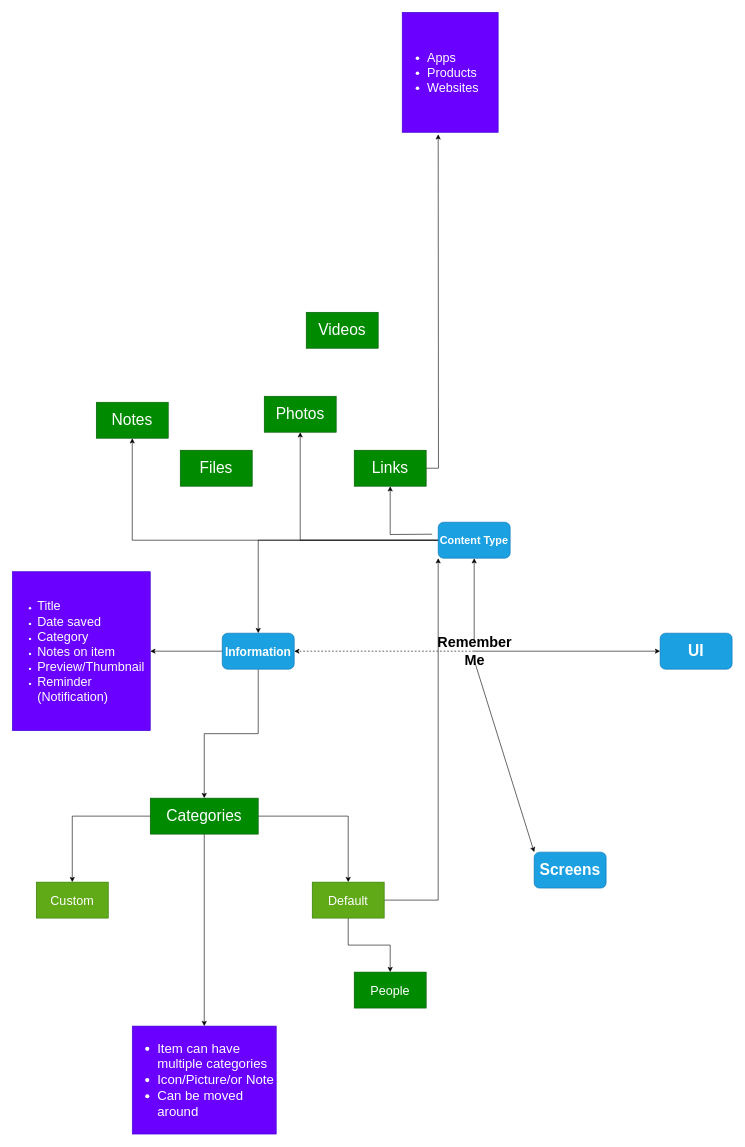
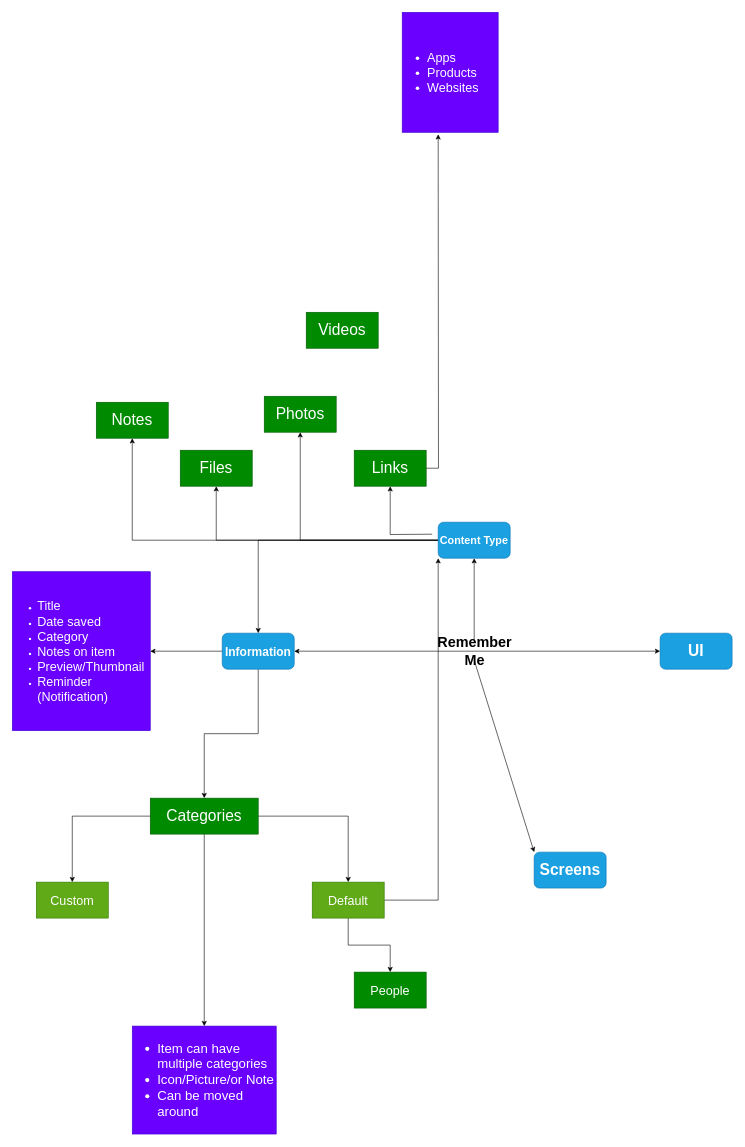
none -> (216, 491)
(386, 651) -> (386, 651)
